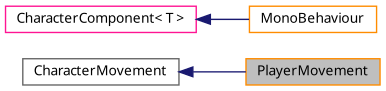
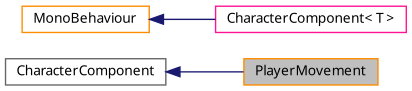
(230, 19) -> (190, 19)
(101, 72) -> (86, 72)
